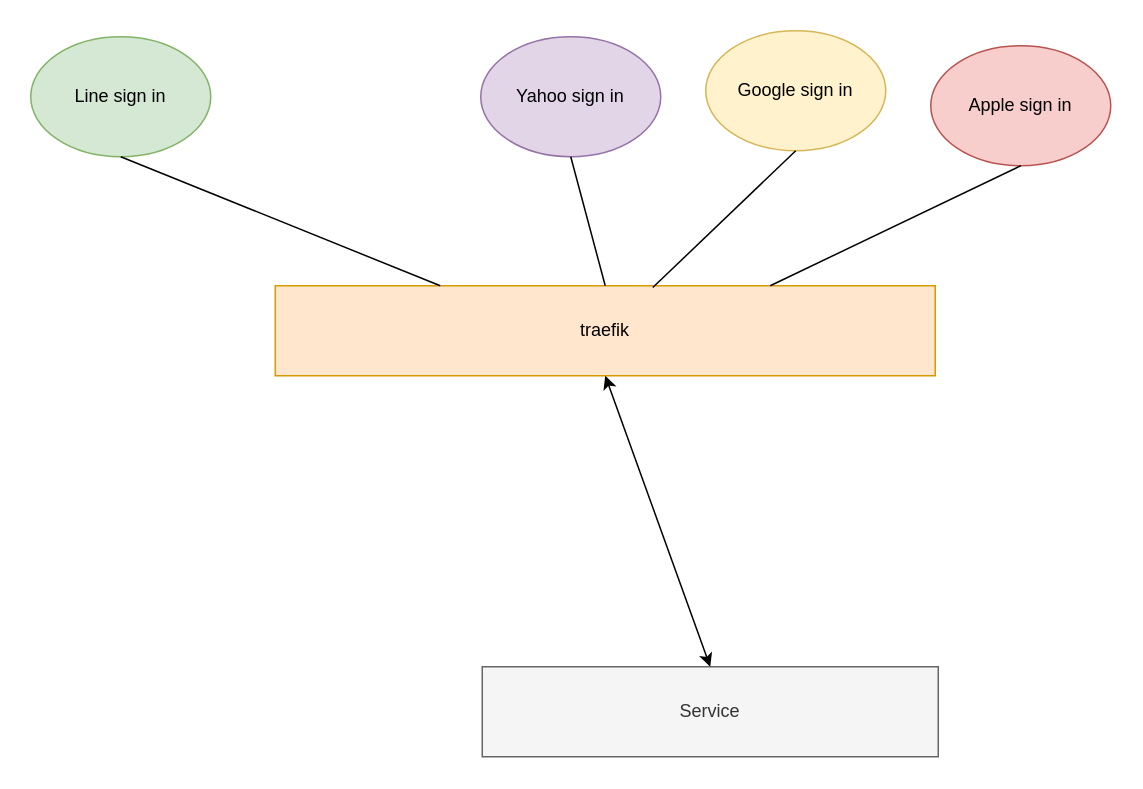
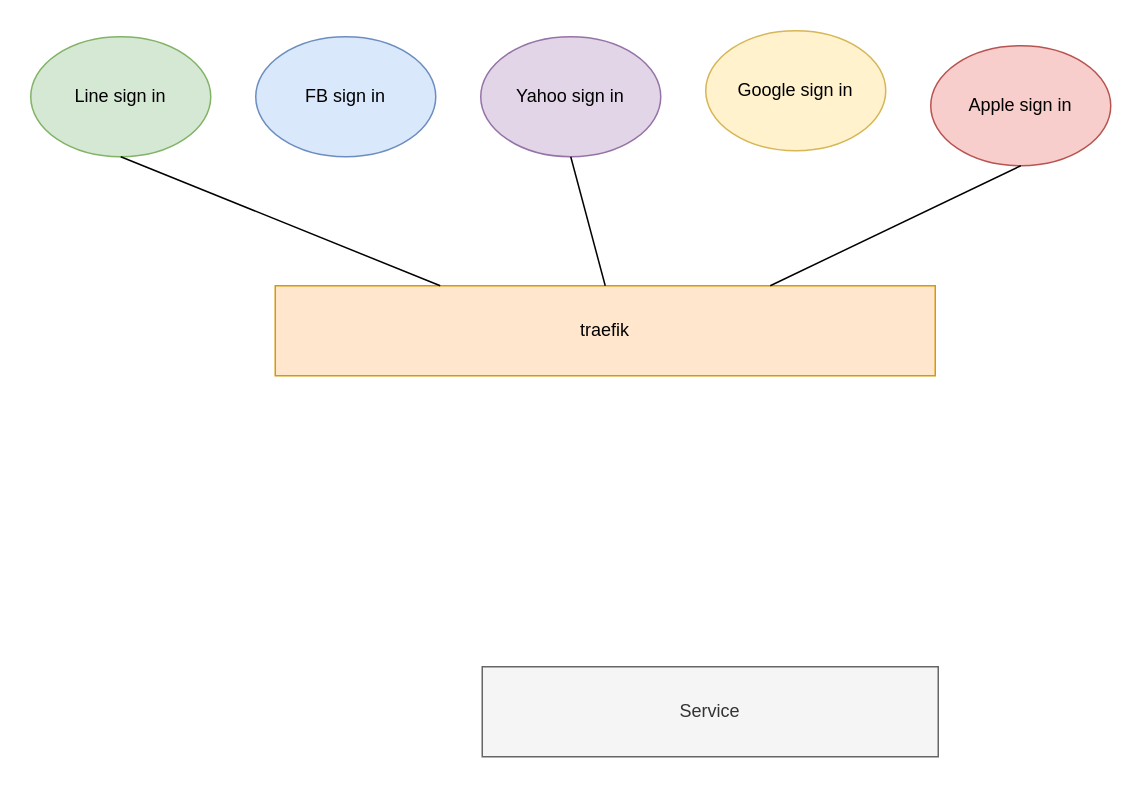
none -> (346, 97)
(724, 219) -> none
(658, 521) -> none
